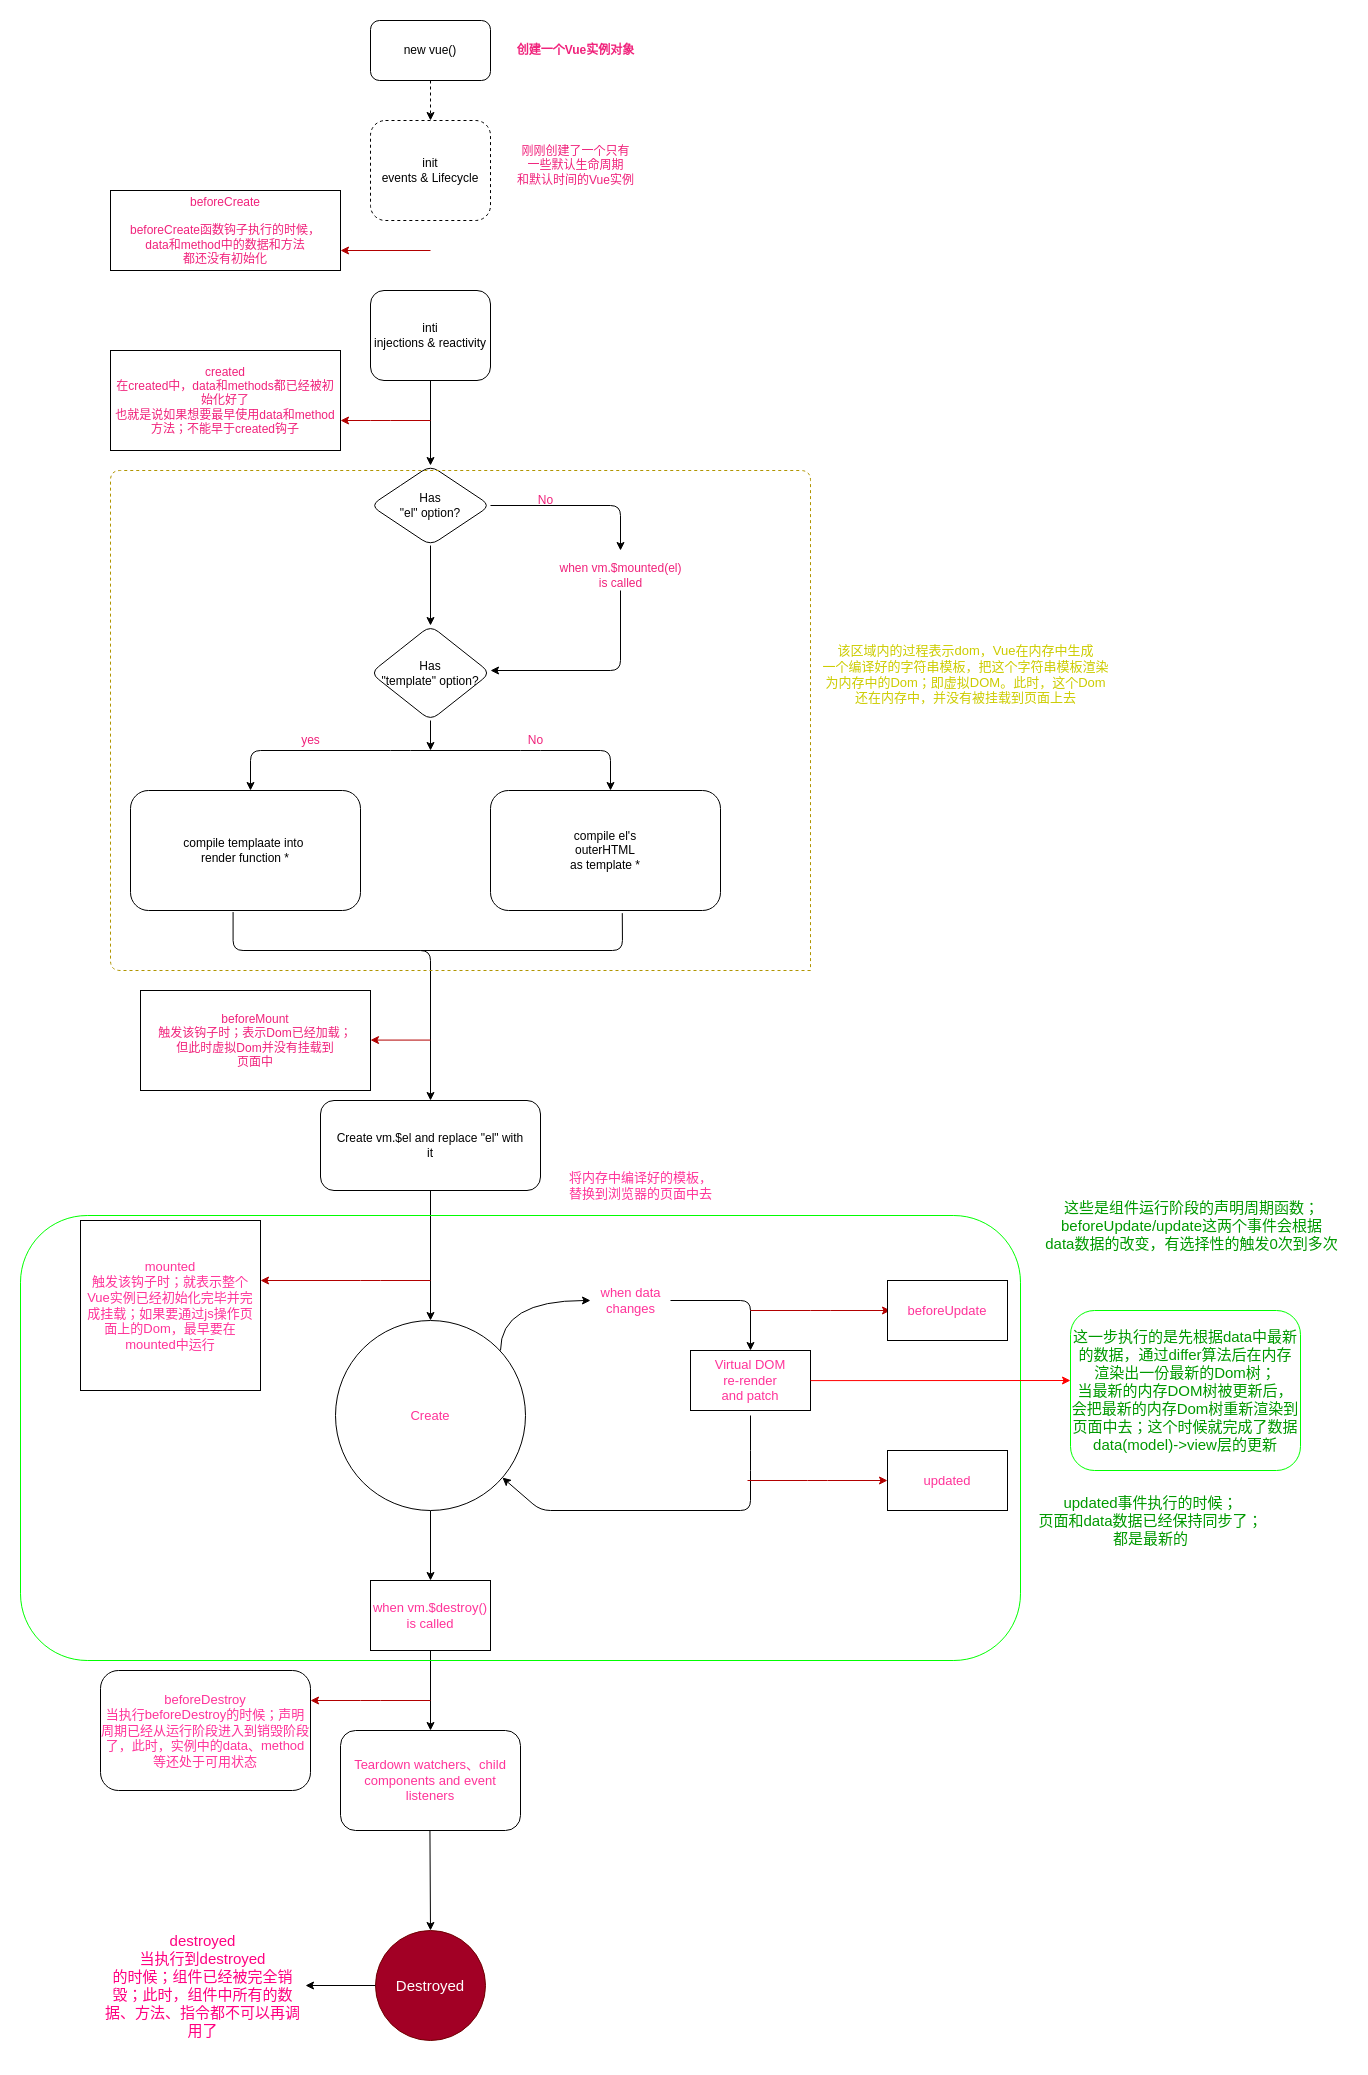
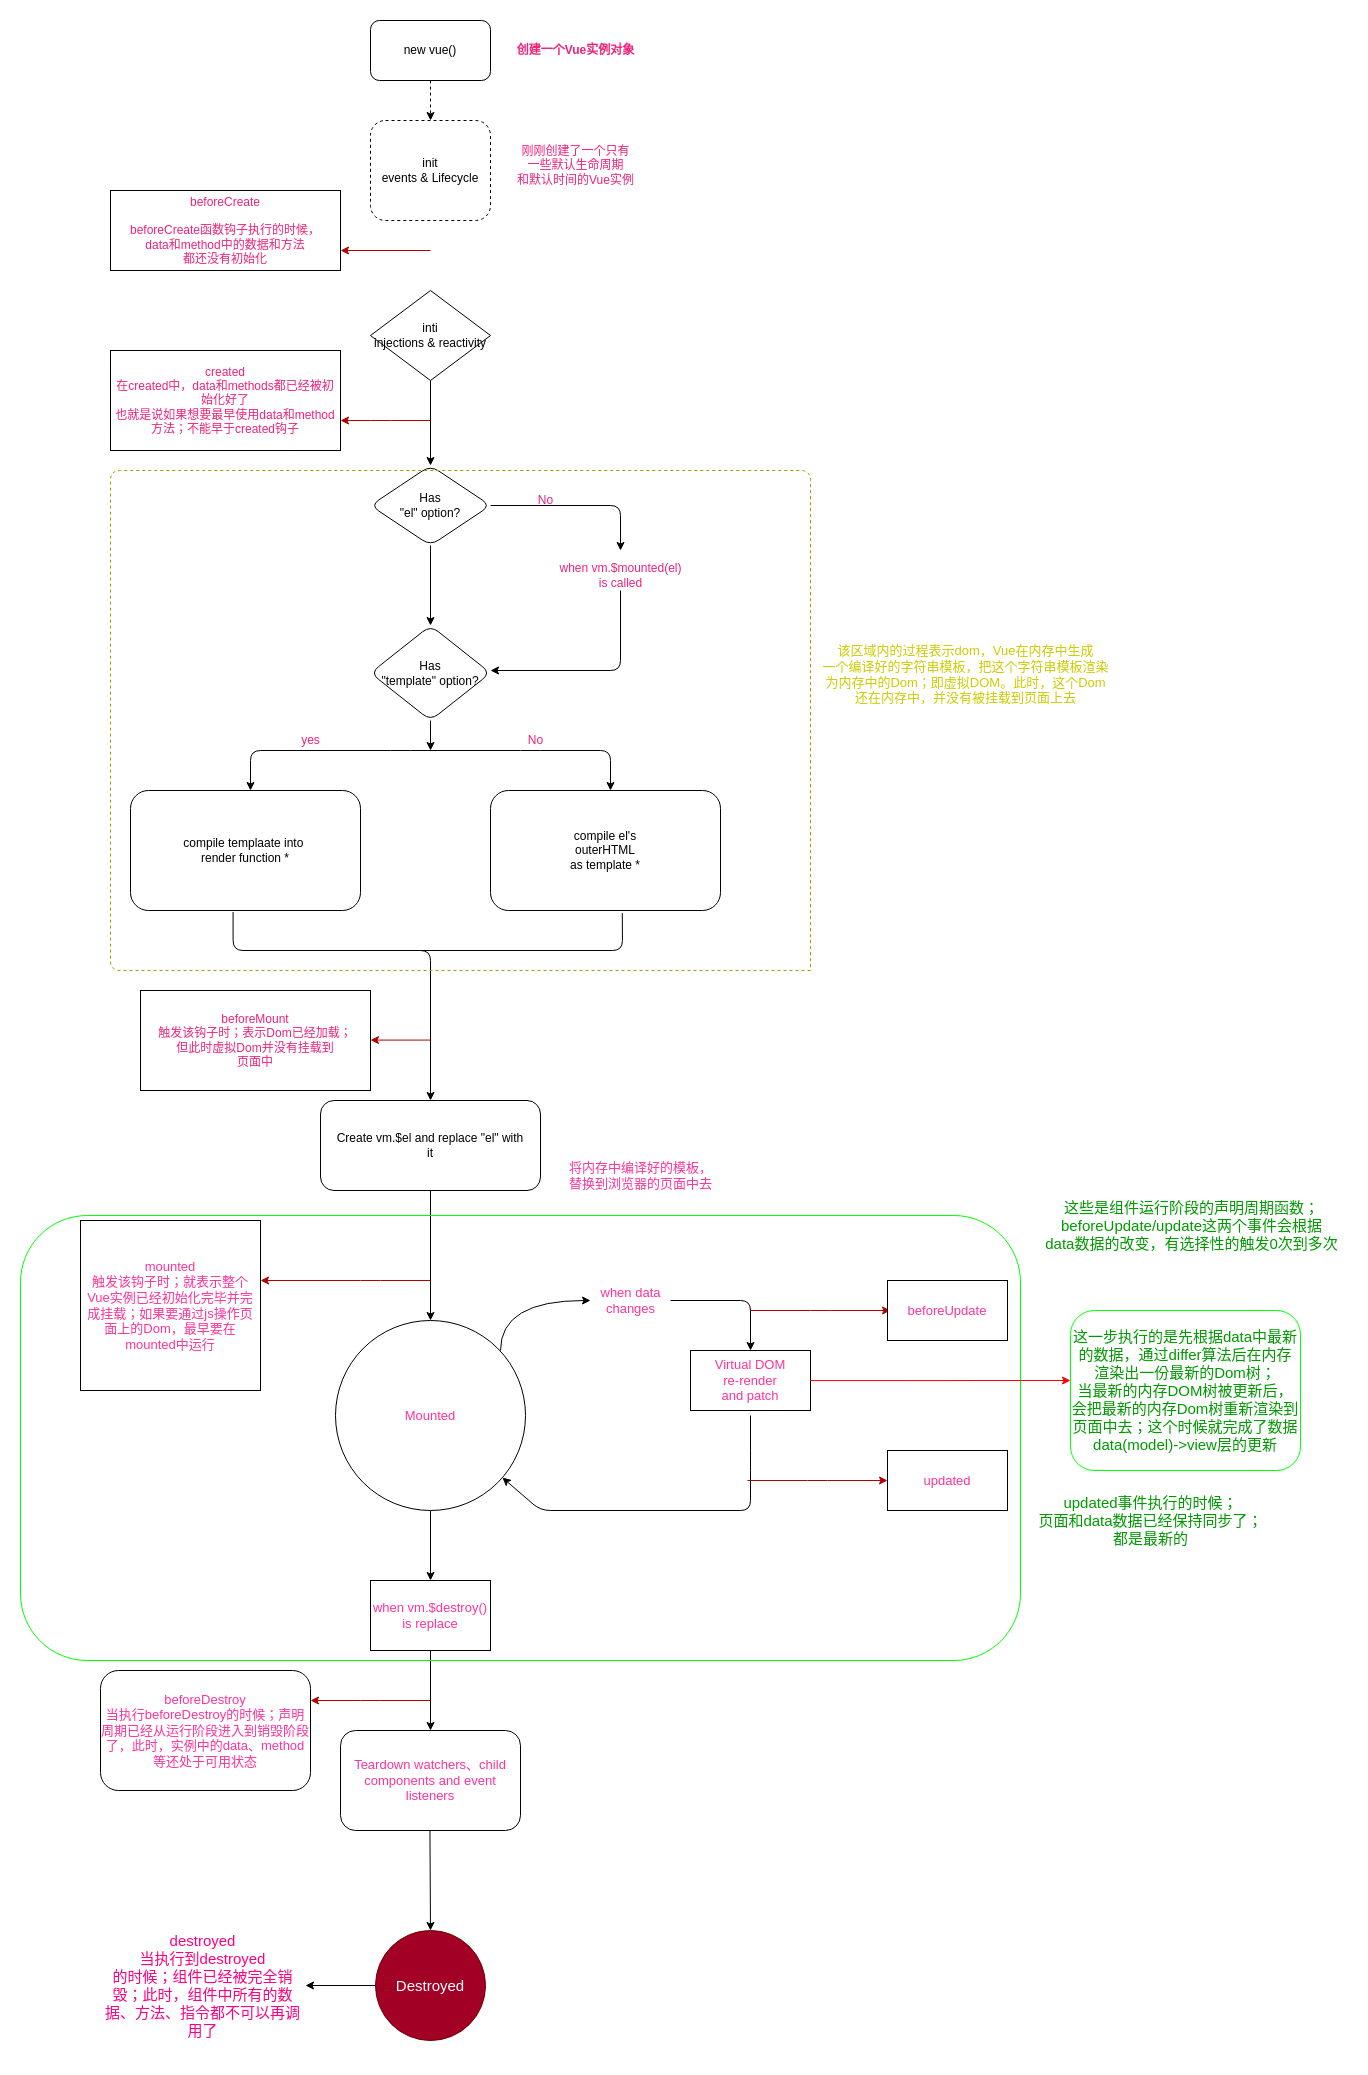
(431, 336) -> (431, 336)
(641, 1186) -> (641, 1176)
(431, 1416) -> (431, 1416)
(431, 1616) -> (431, 1616)
